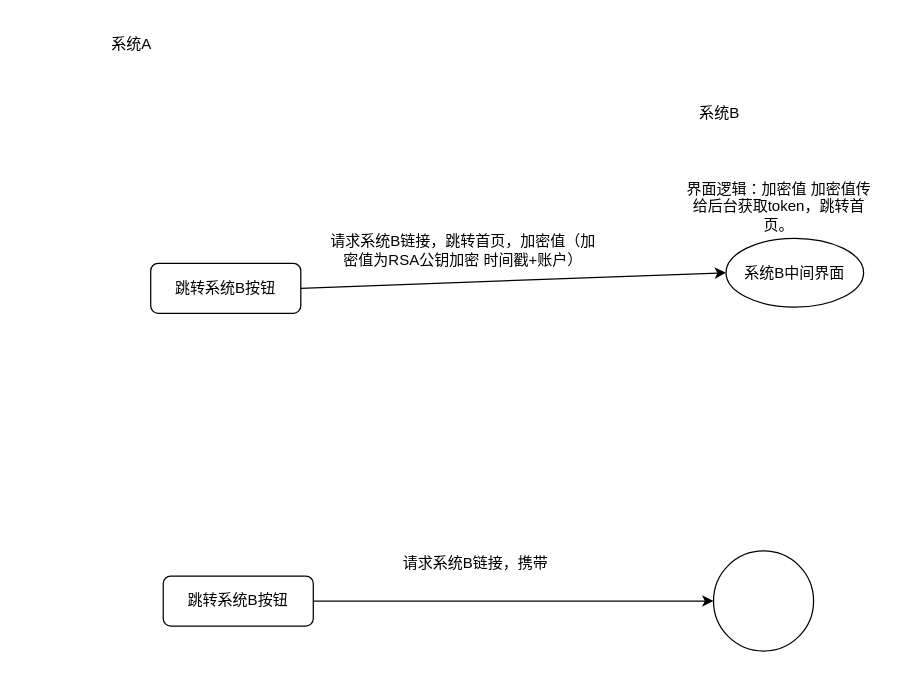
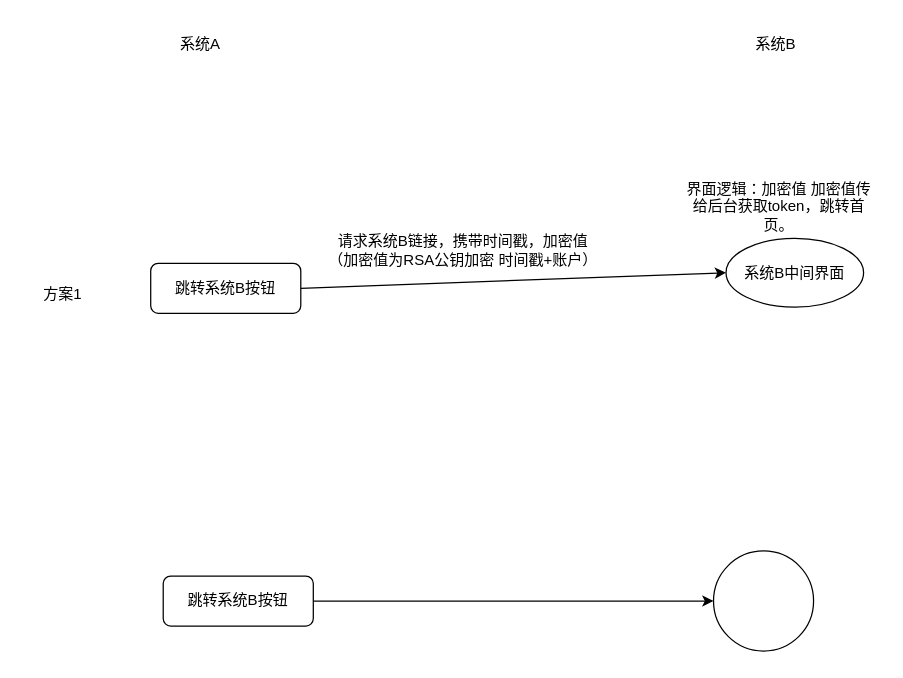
(132, 44) -> (201, 44)
(719, 113) -> (776, 44)
(463, 251) -> (463, 251)
none -> (63, 294)
(476, 563) -> none
